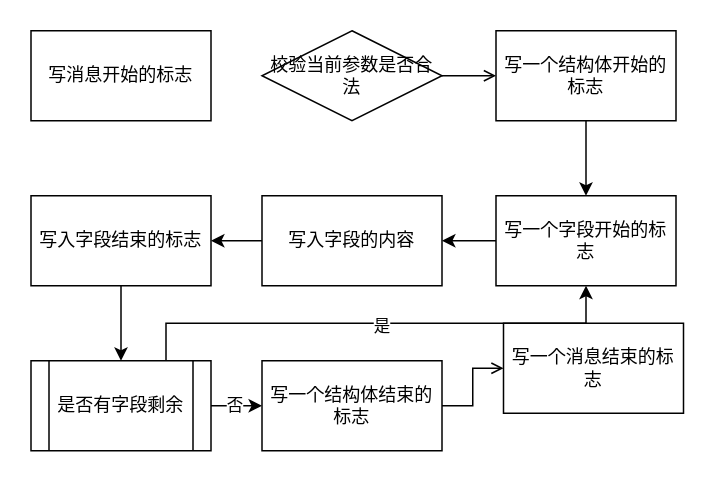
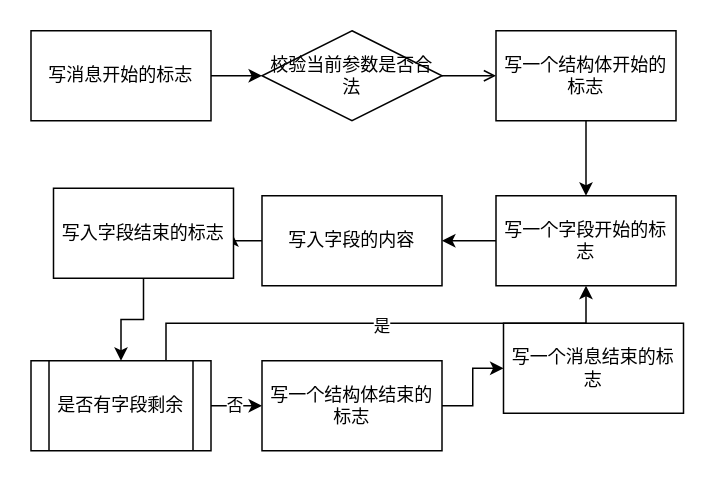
none -> (240, 76)
(121, 241) -> (143, 233)
(494, 368) -> (492, 368)
